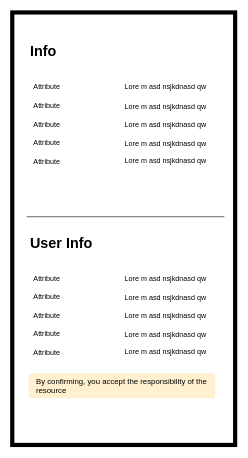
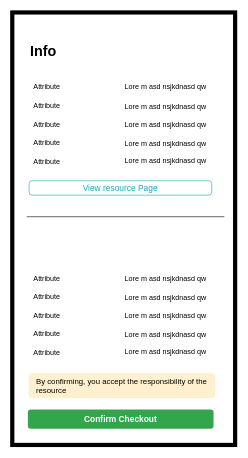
none -> (121, 188)
(72, 244) -> none
none -> (121, 420)
